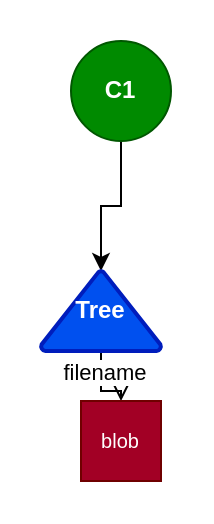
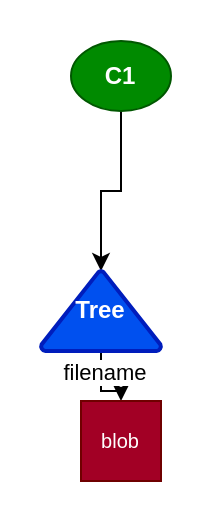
(121, 91) -> (121, 76)
(120, 391) -> (119, 391)
